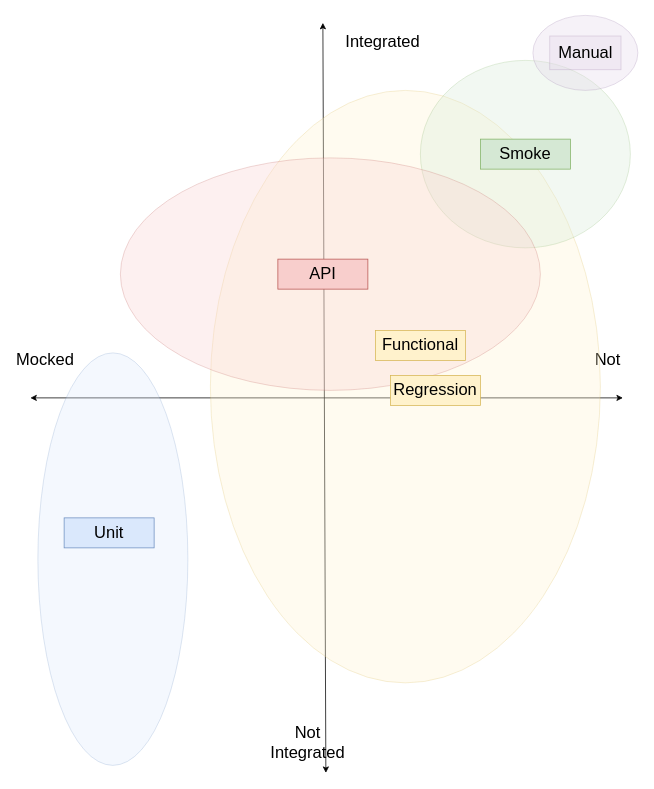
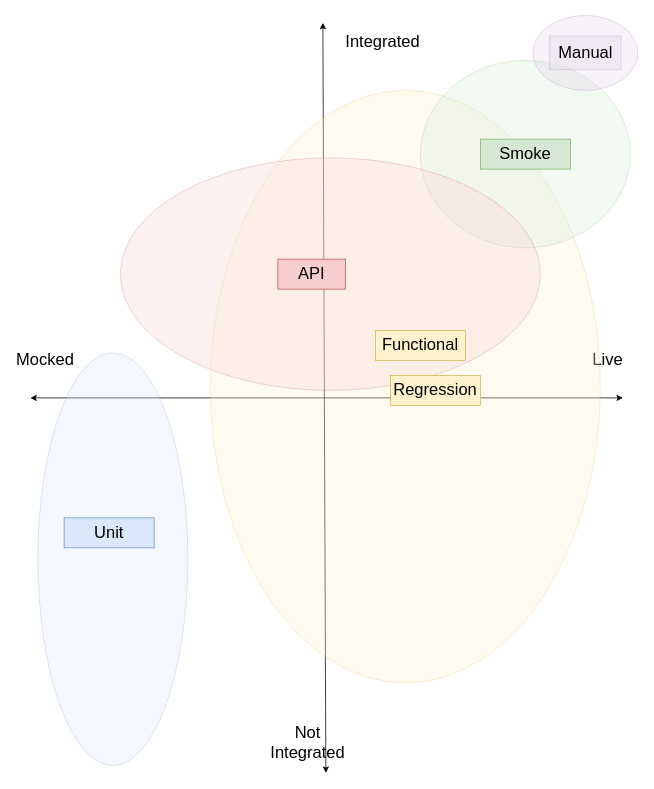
(323, 274) -> (312, 274)
(608, 360) -> (608, 360)
